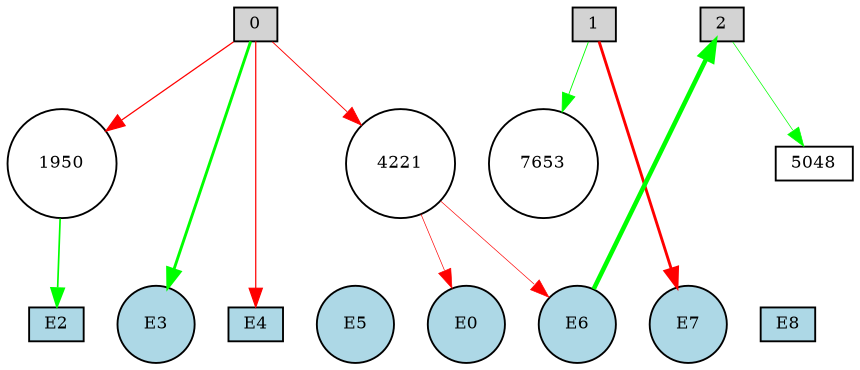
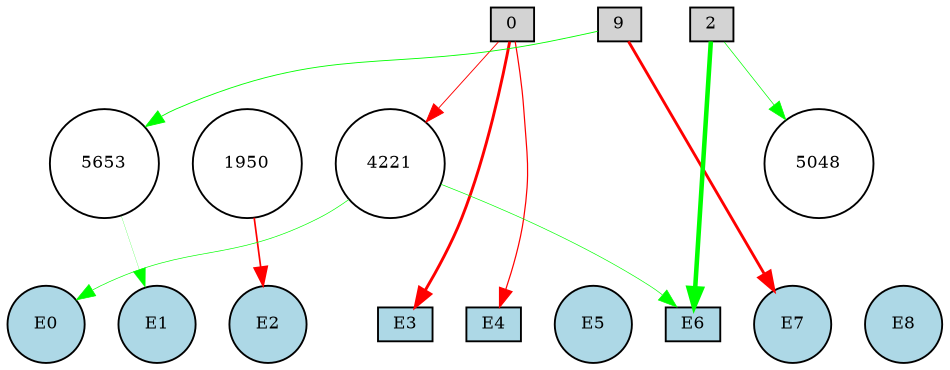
(594, 24) -> (620, 24)
(178, 81) -> none
(212, 155) -> (478, 170)
(543, 164) -> (104, 164)
(814, 164) -> (819, 164)
(653, 168) -> (704, 146)
(473, 230) -> (555, 234)
(431, 238) -> (223, 250)
(59, 253) -> (256, 230)
(56, 324) -> (268, 324)
(156, 324) -> (405, 324)
none -> (157, 324)
(577, 324) -> (693, 324)
(788, 324) -> (904, 324)
